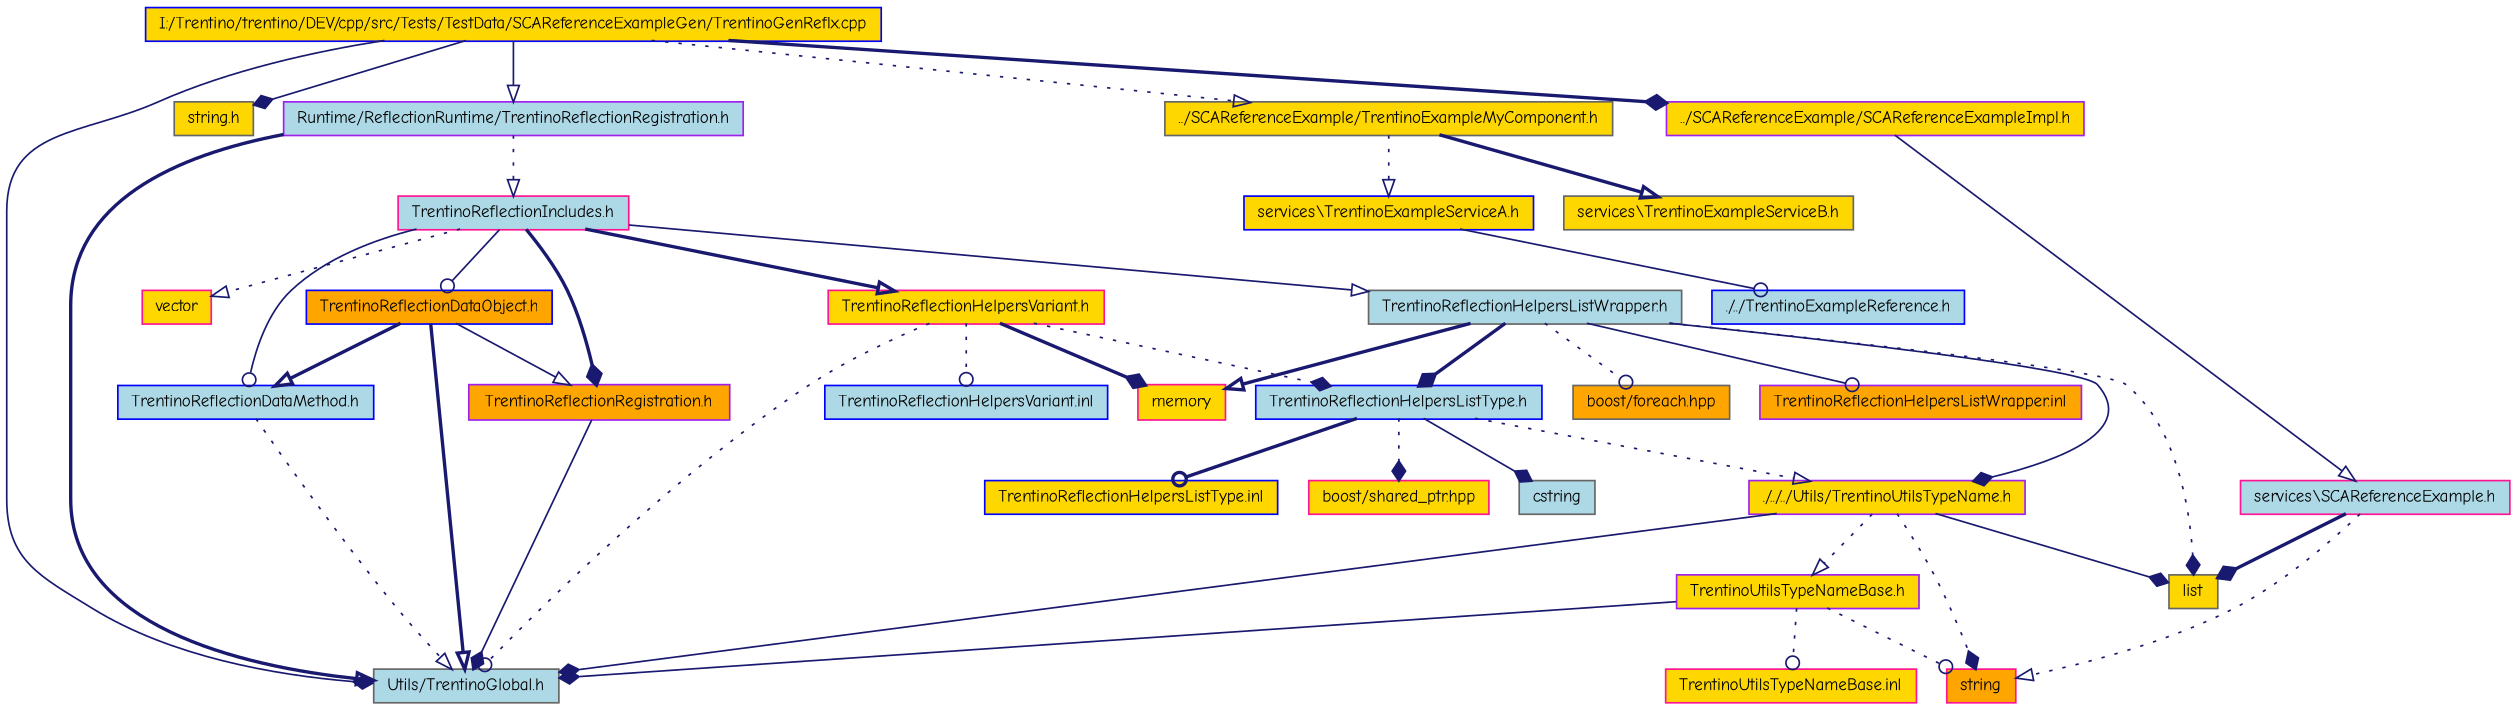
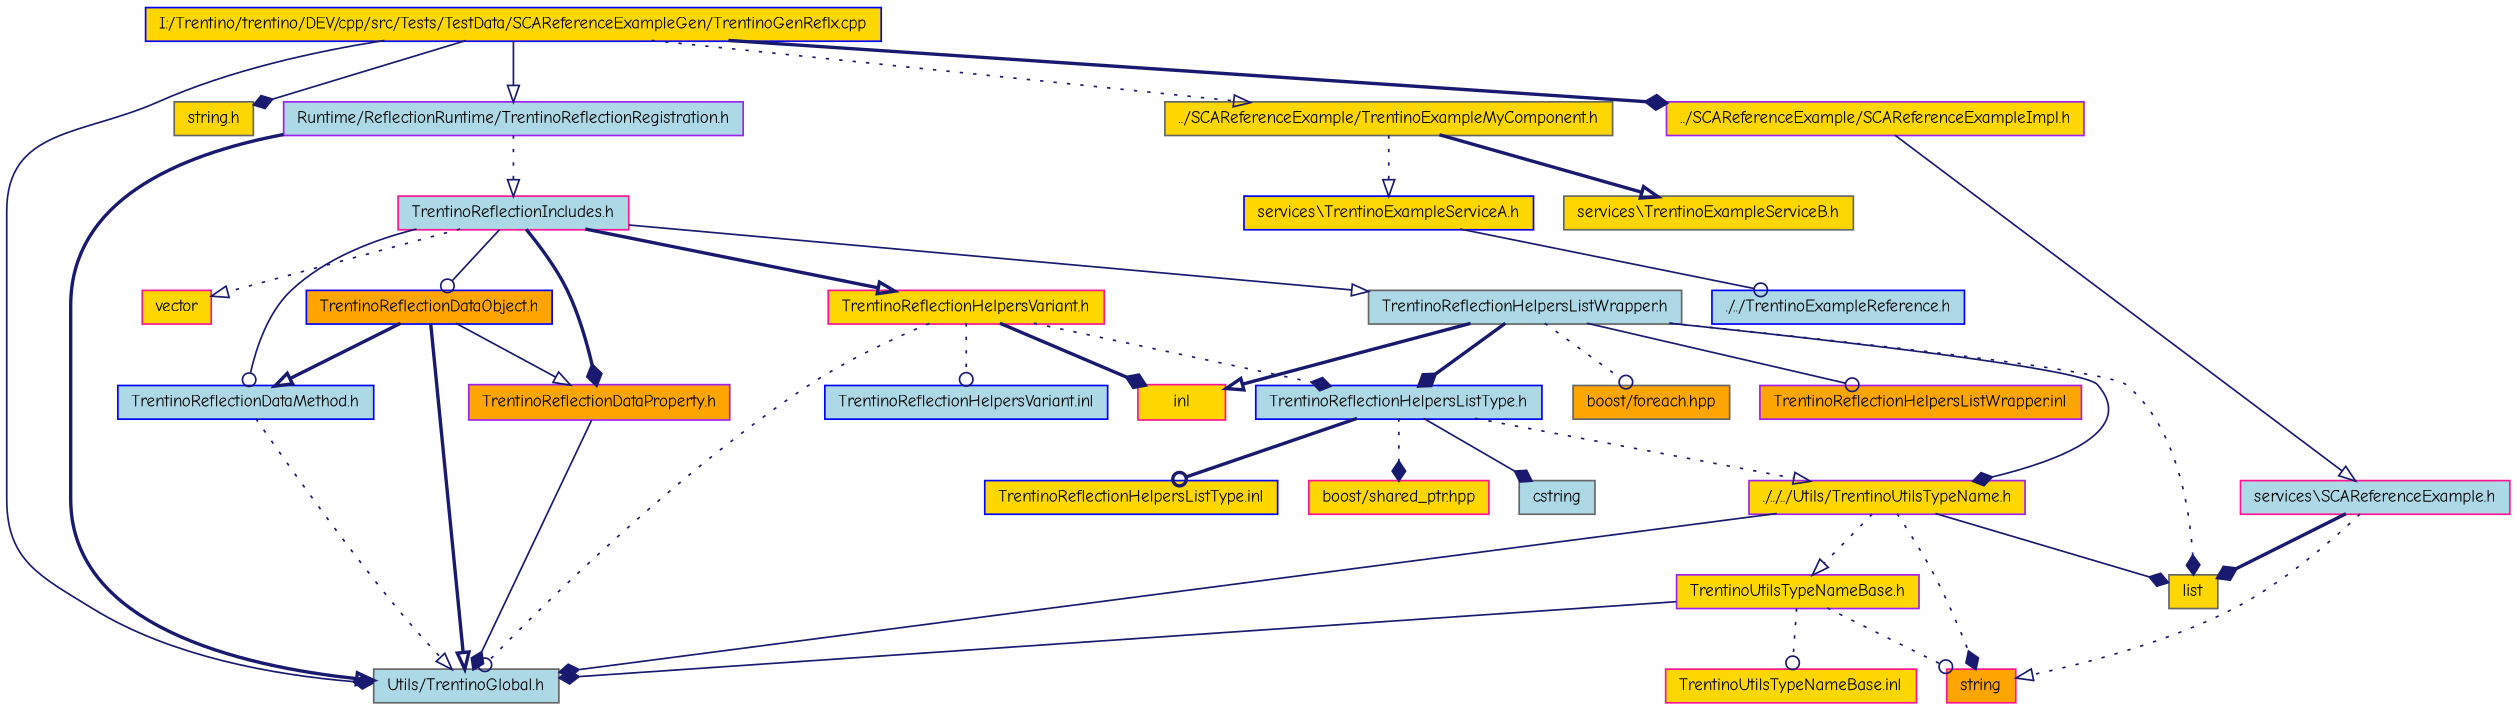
(599, 402) -> (599, 402)
(1182, 402) -> (1182, 402)
